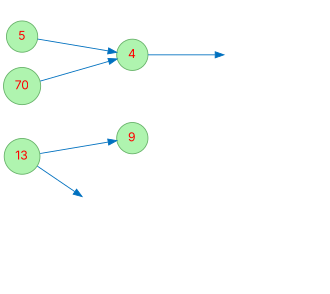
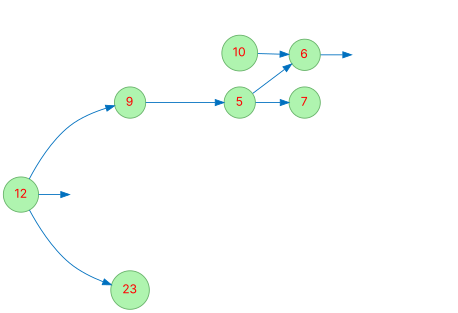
(132, 55) -> (305, 55)
(22, 86) -> (240, 53)
none -> (180, 103)
none -> (305, 103)
(22, 156) -> (21, 195)
none -> (130, 290)
